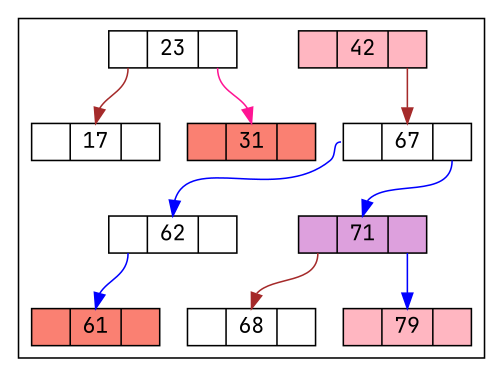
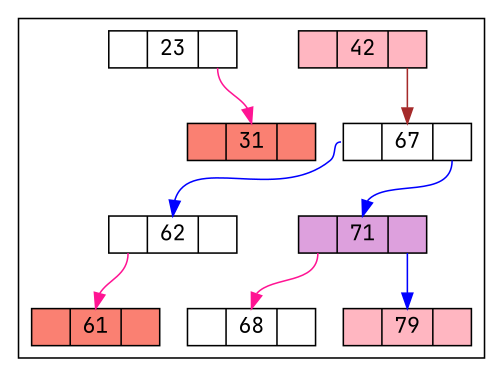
(96, 142) -> none
(118, 276) -> (118, 276)
(293, 279) -> (293, 279)
